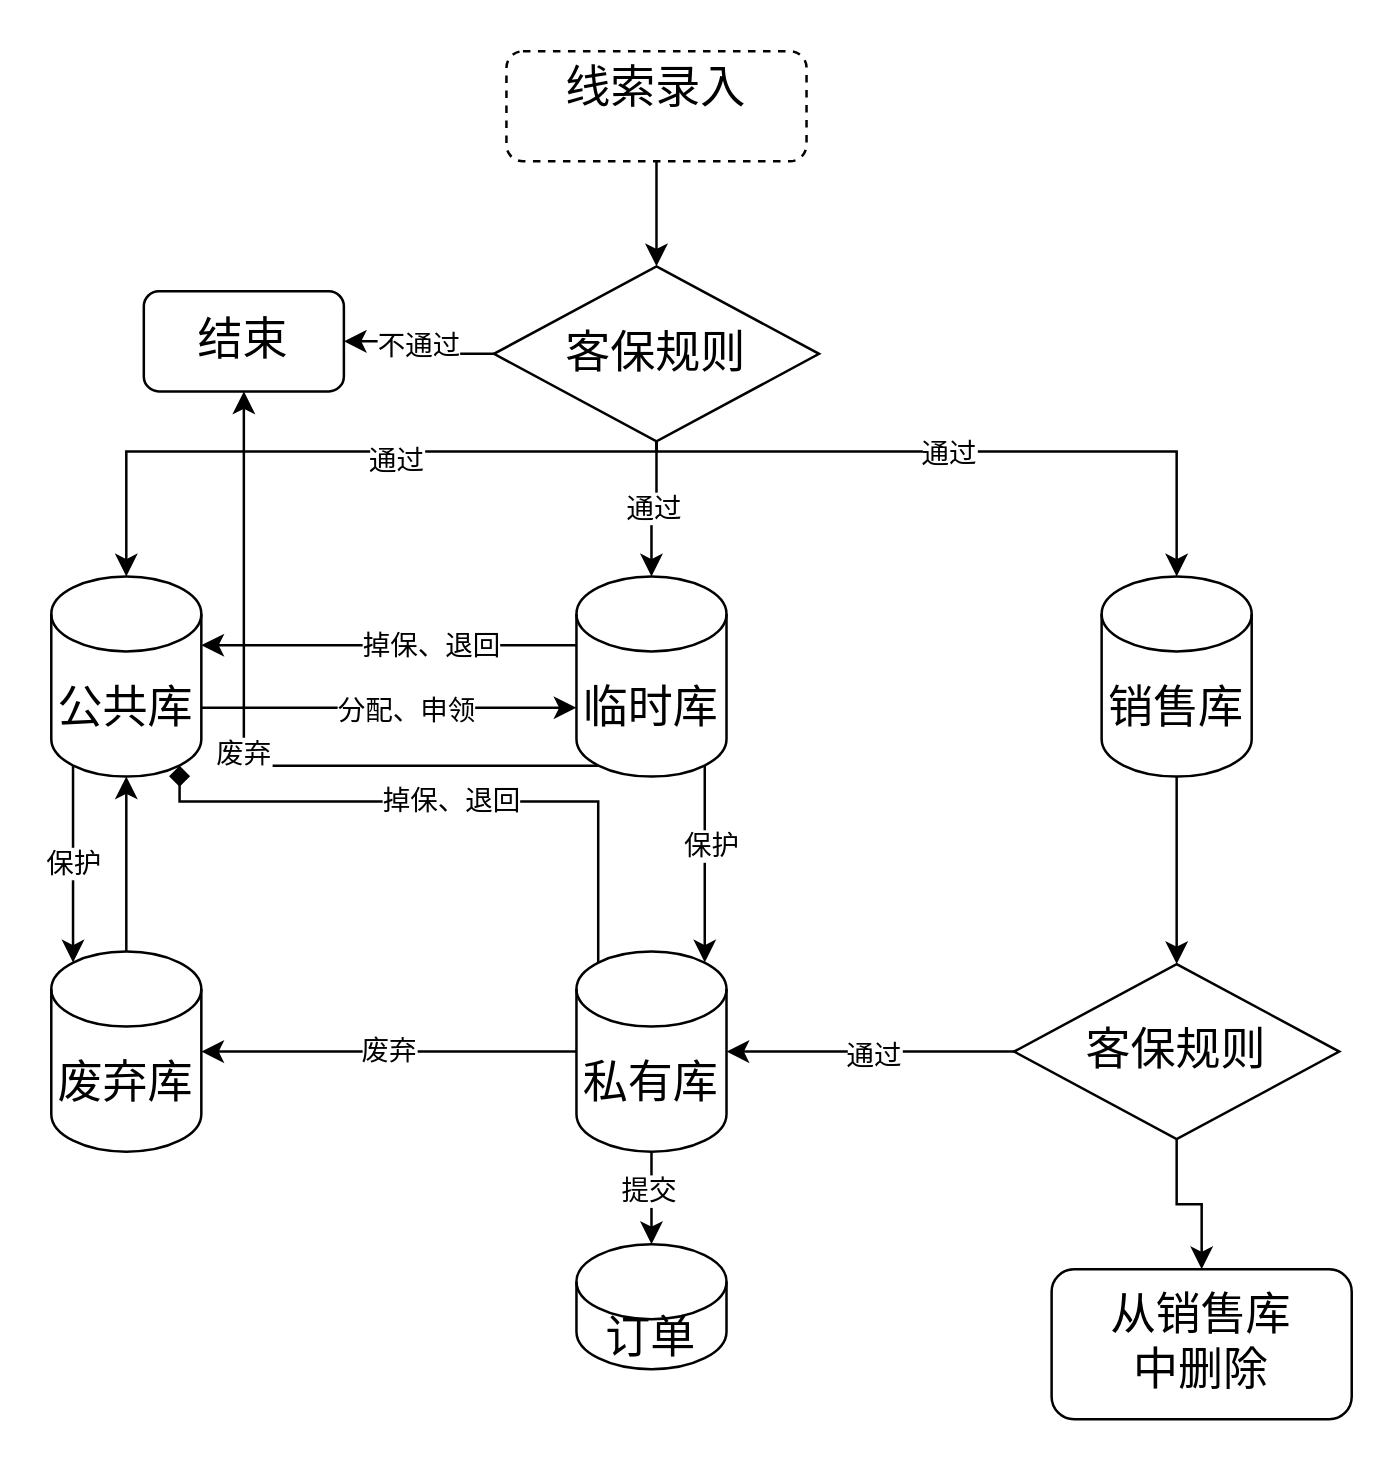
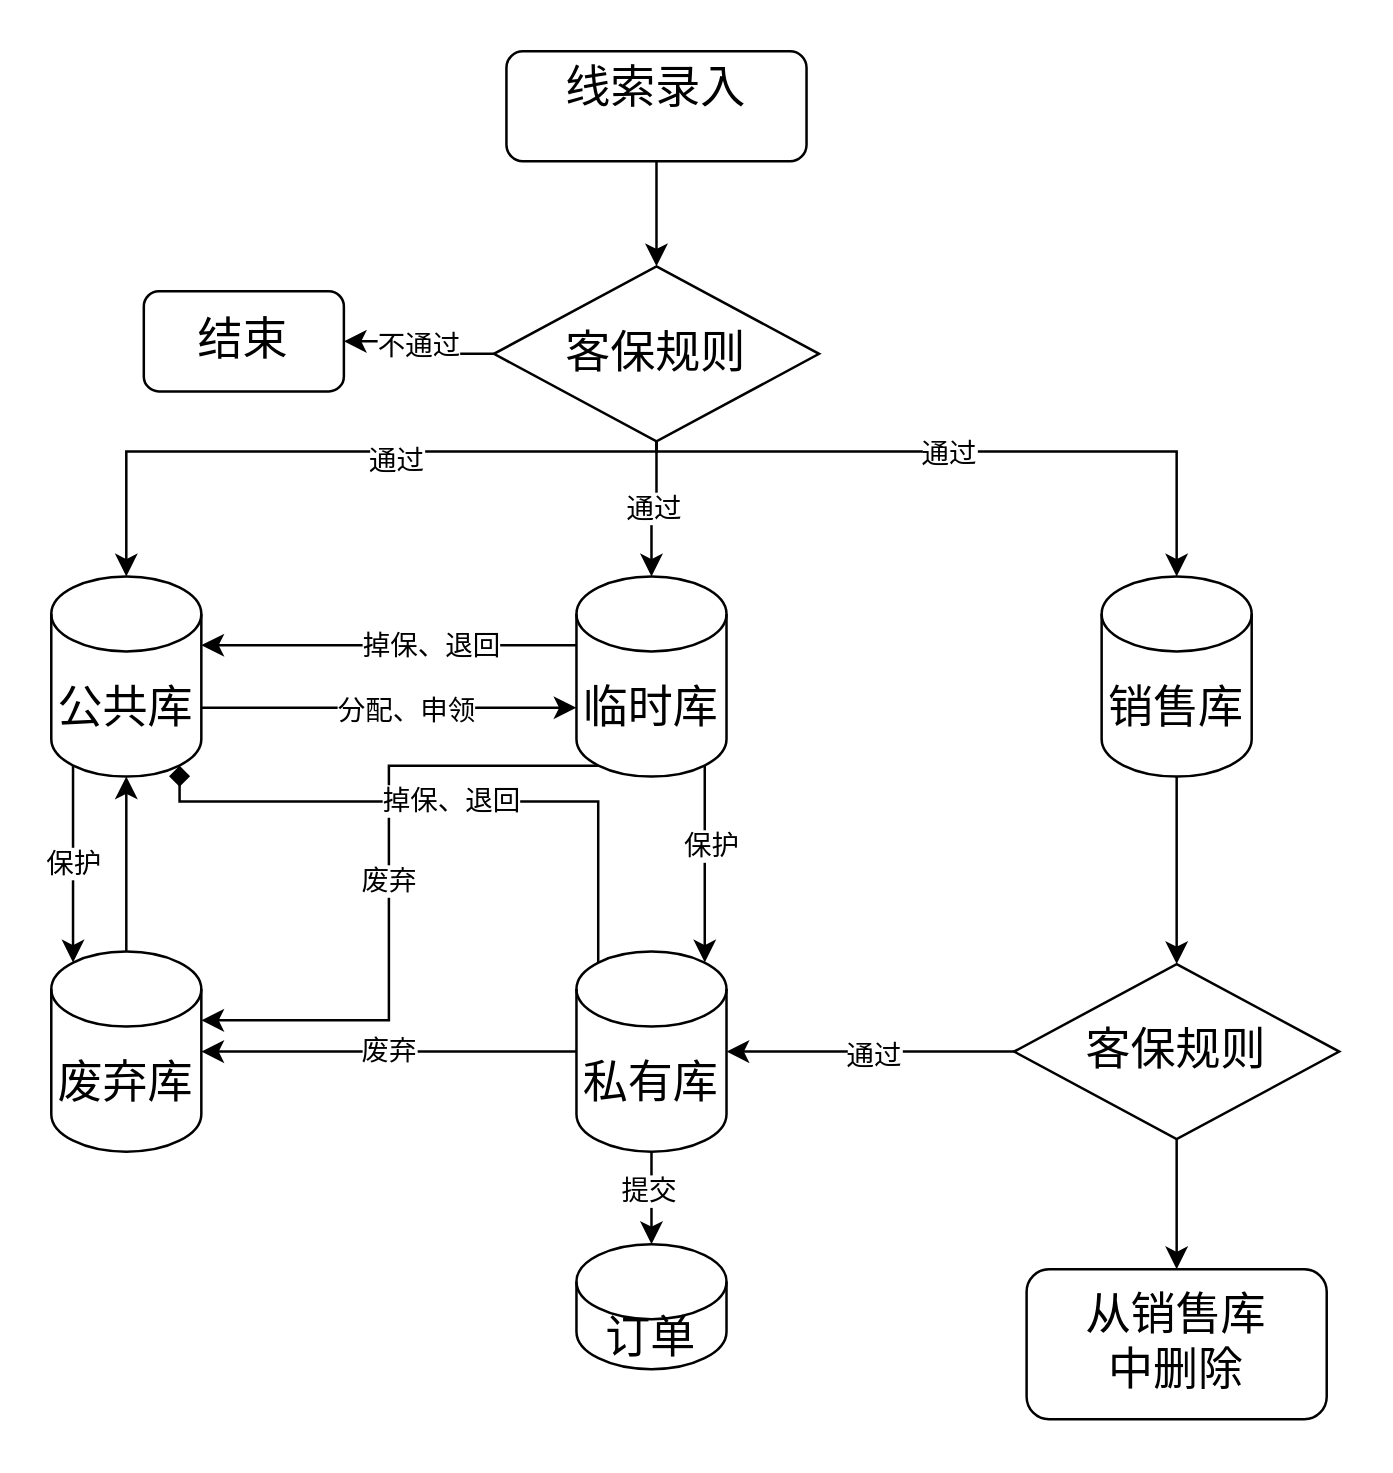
(656, 106) -> (656, 106)
(244, 548) -> (389, 1003)
(1201, 1344) -> (1176, 1344)
